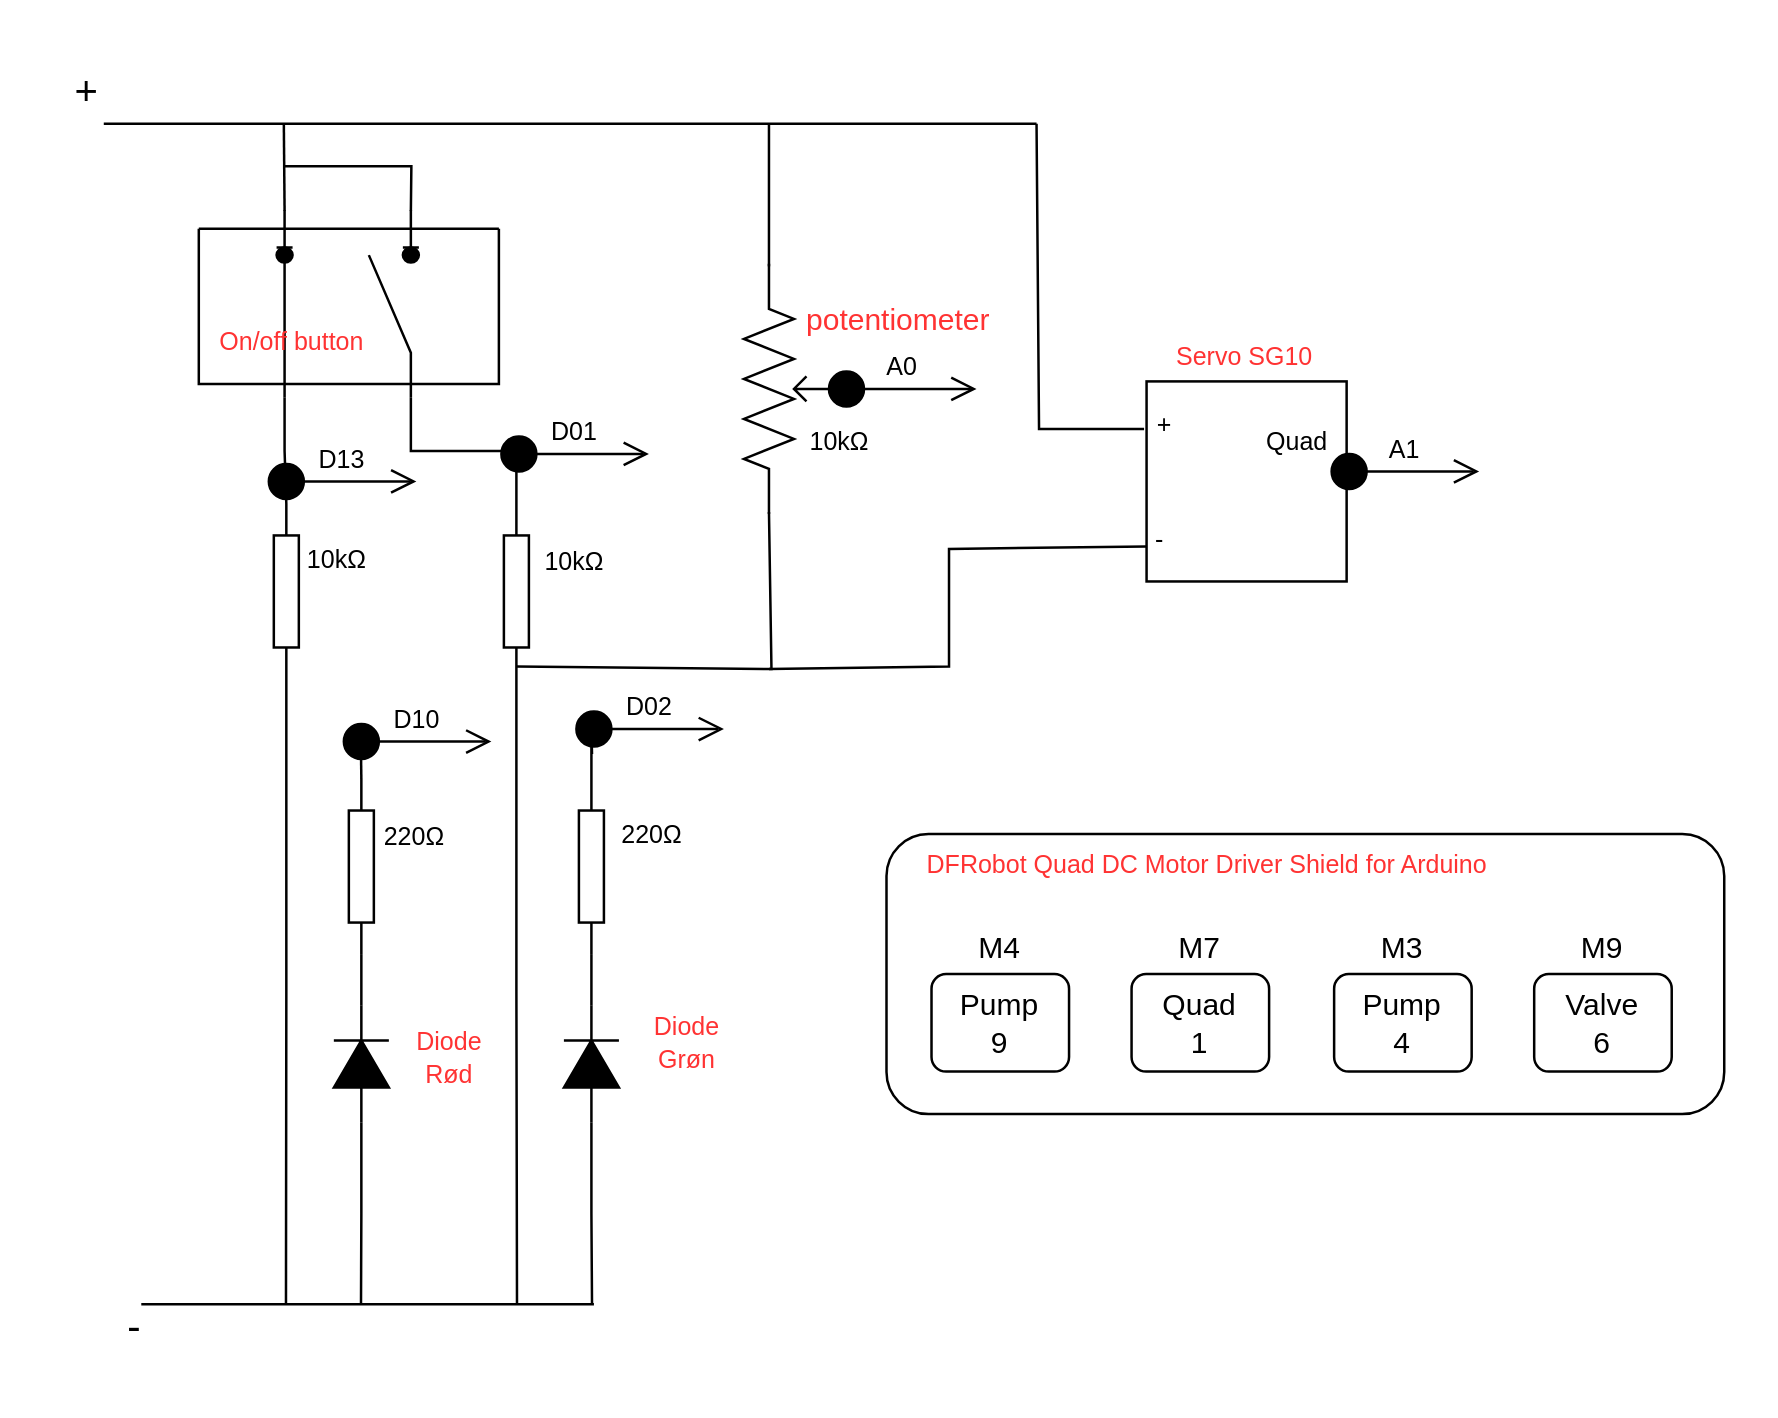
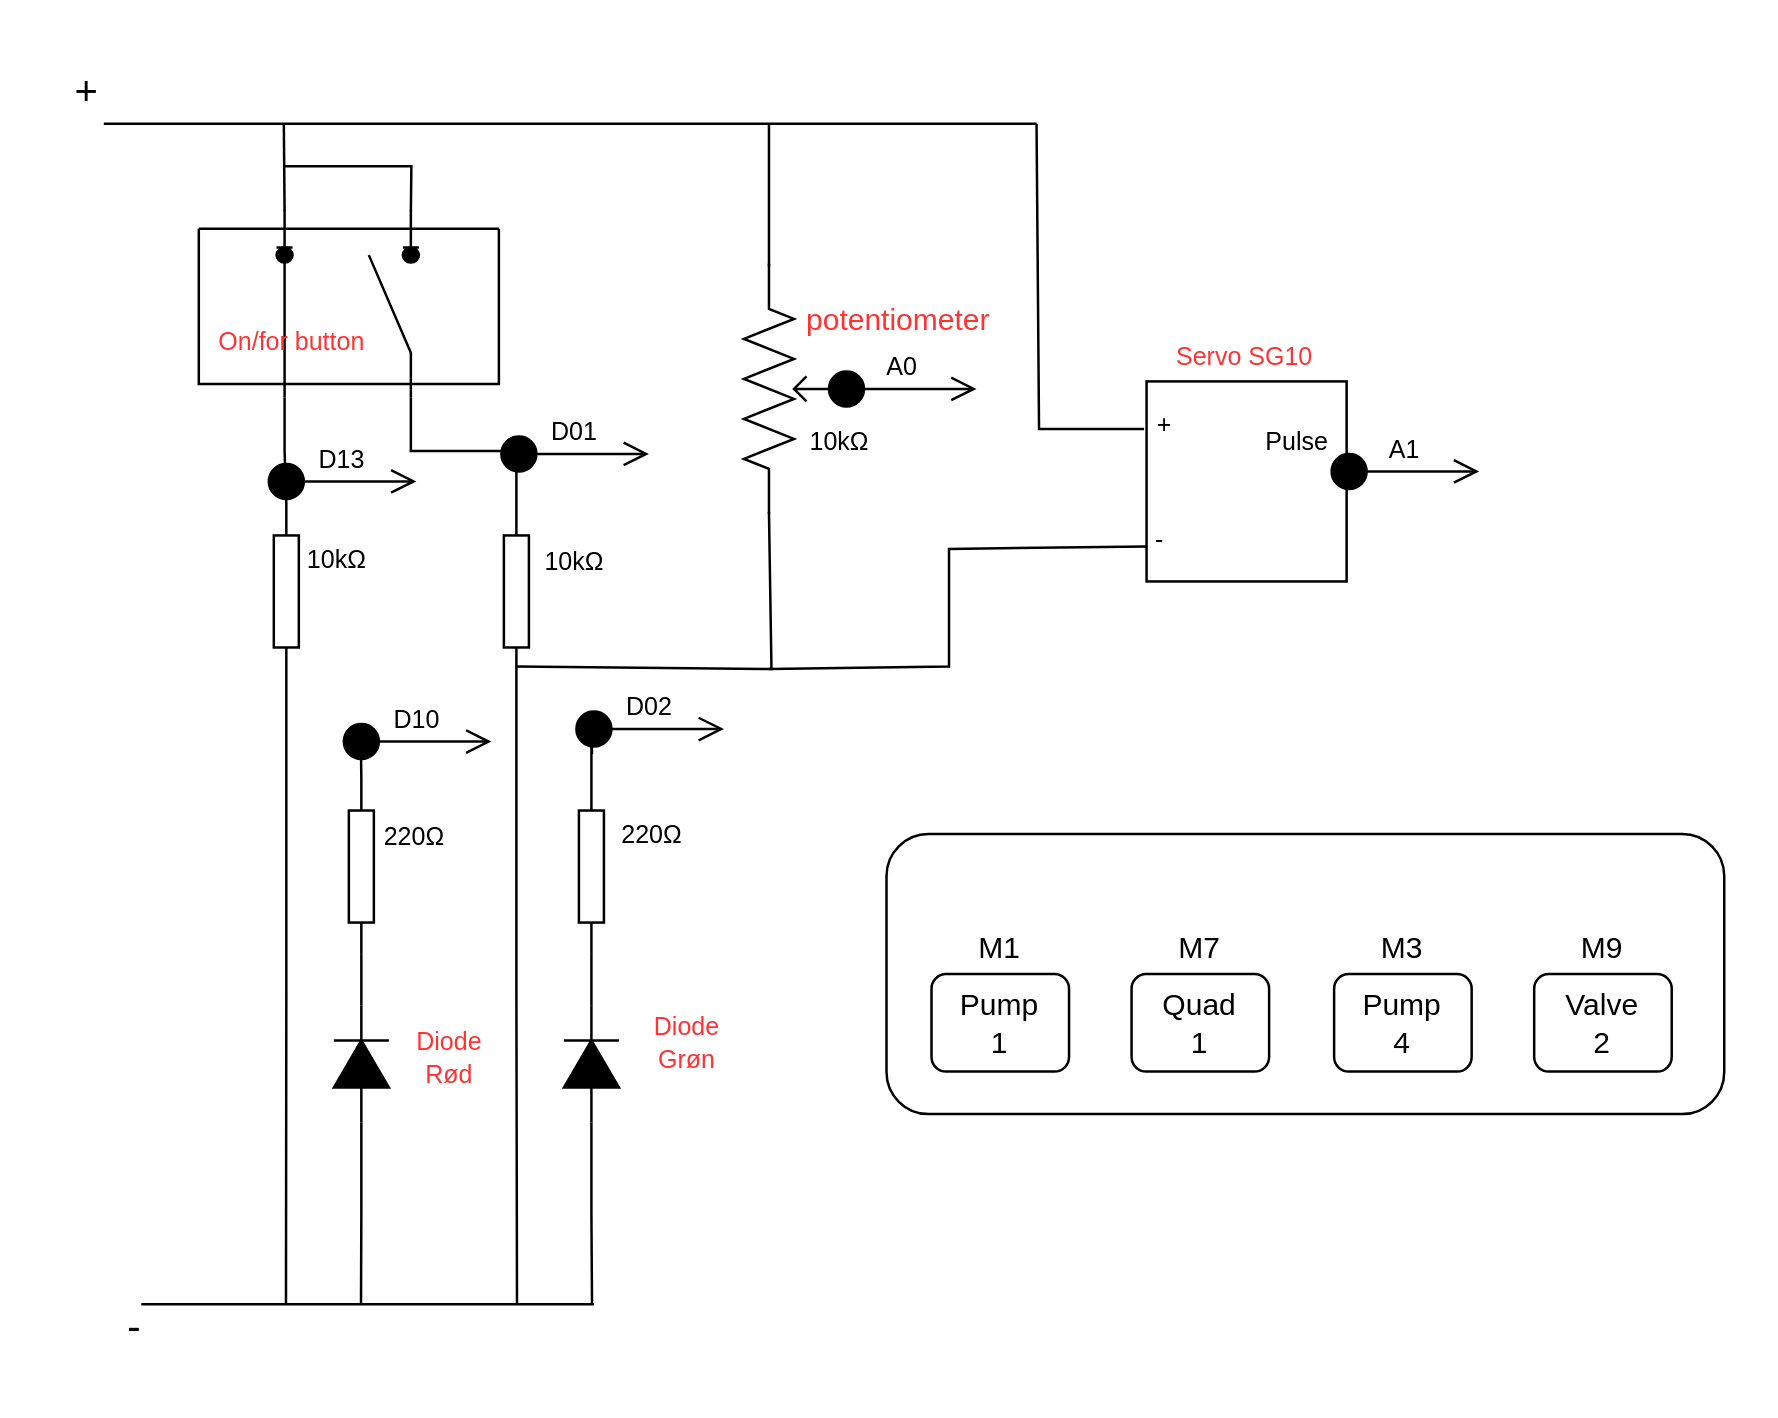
(293, 341) -> (293, 341)
(1298, 441) -> (1298, 441)
(1205, 864) -> none
(1000, 949) -> (1000, 949)
(1000, 1024) -> (1000, 1024)
(1603, 1024) -> (1603, 1024)
